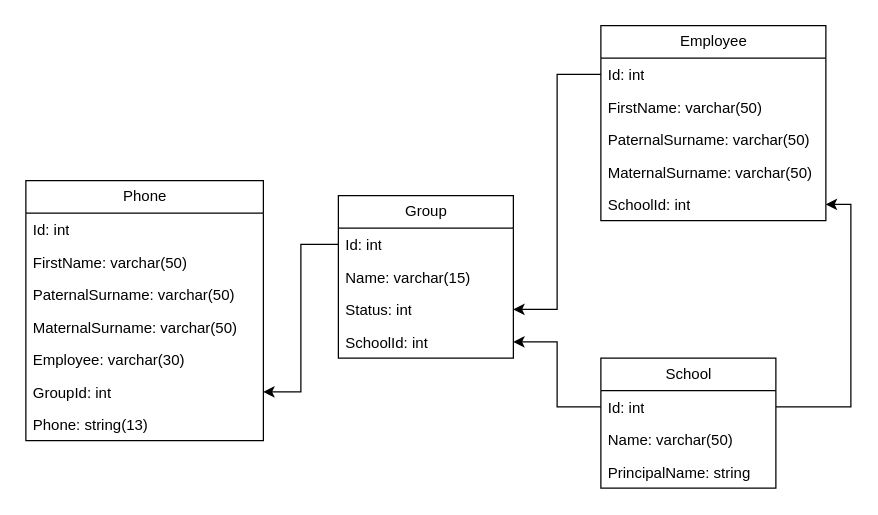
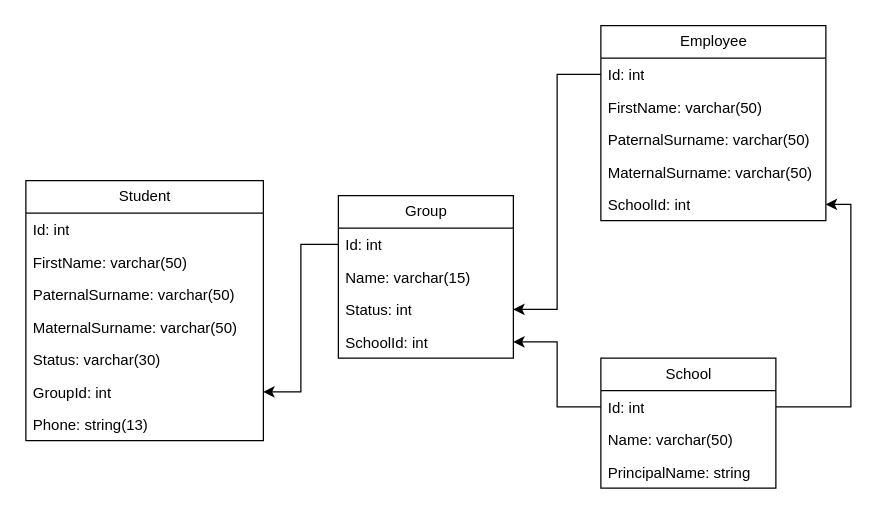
(145, 197) -> (145, 197)
(115, 361) -> (109, 361)
